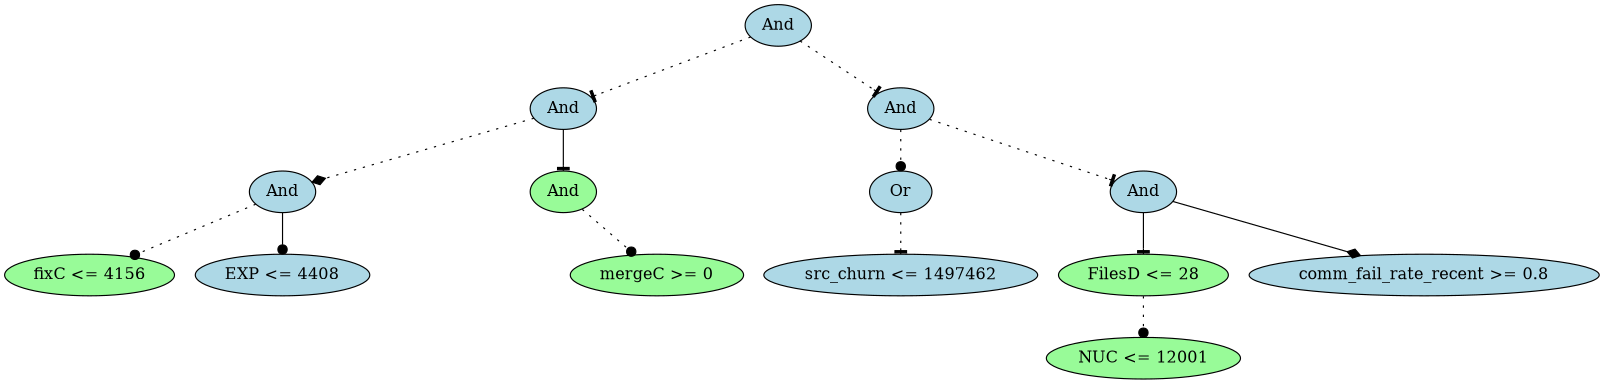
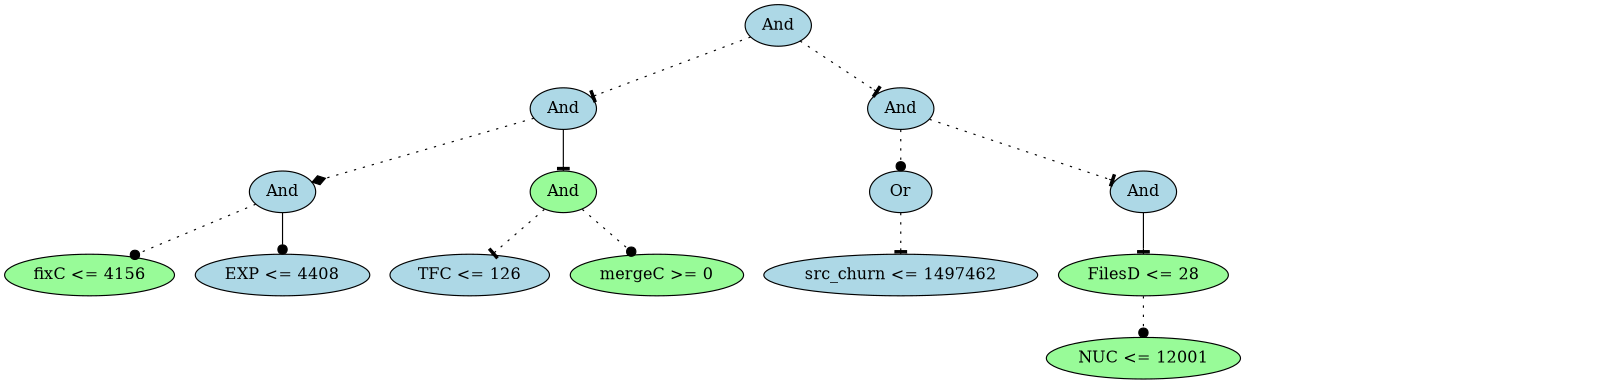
none -> (470, 275)
(1424, 275) -> none
